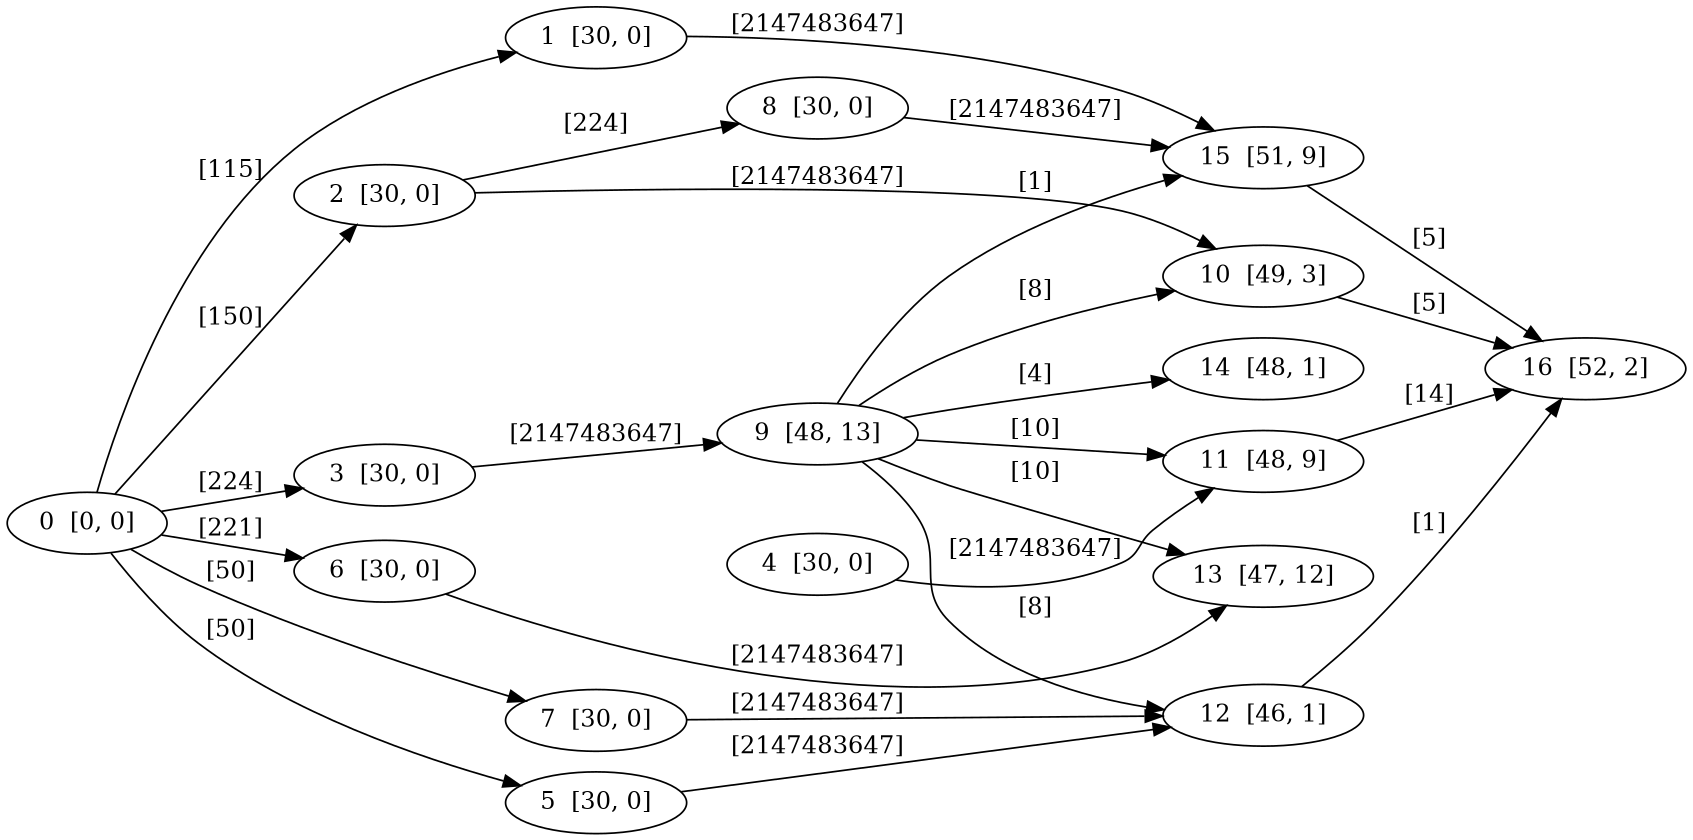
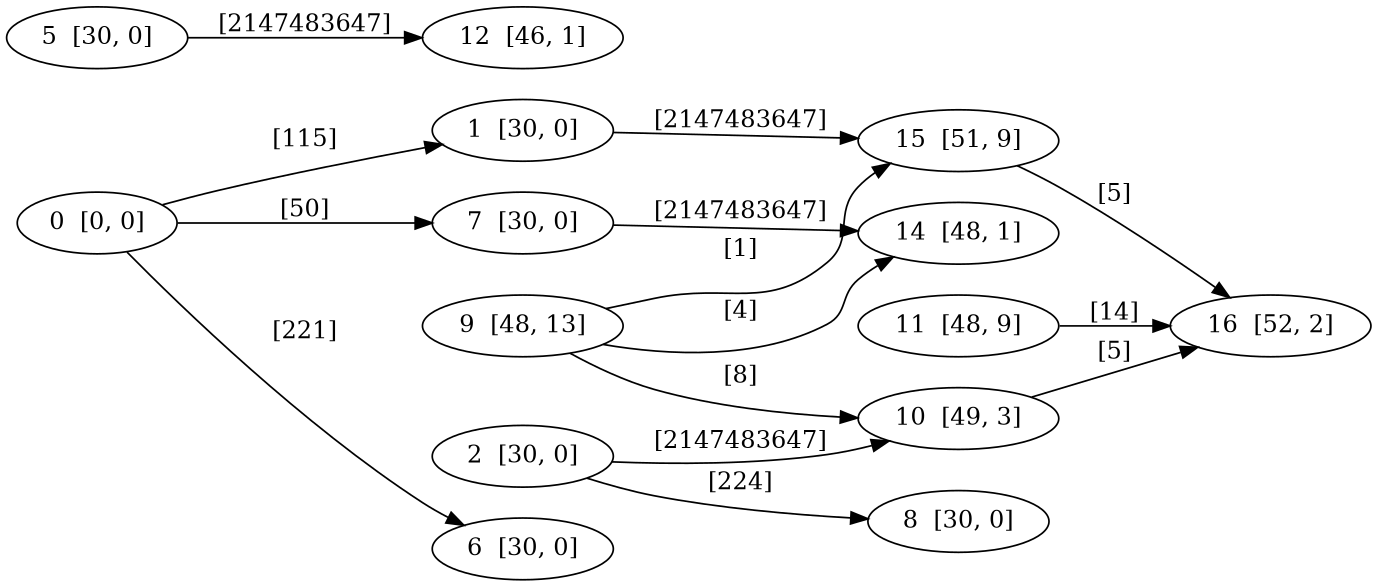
(1028, 132) -> none
(230, 366) -> none
(1032, 447) -> none
(385, 475) -> none
(1434, 557) -> none
(818, 564) -> none
(1263, 576) -> none
(960, 631) -> none
(288, 699) -> none
(916, 718) -> (727, 228)
